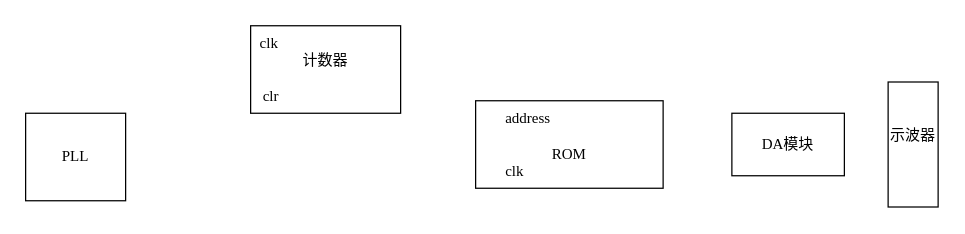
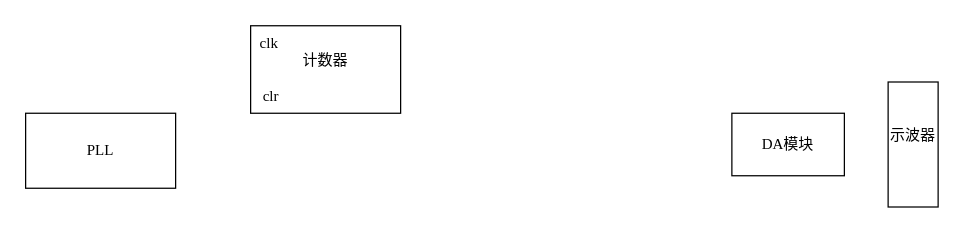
(569, 144) -> none
(76, 157) -> (101, 151)
